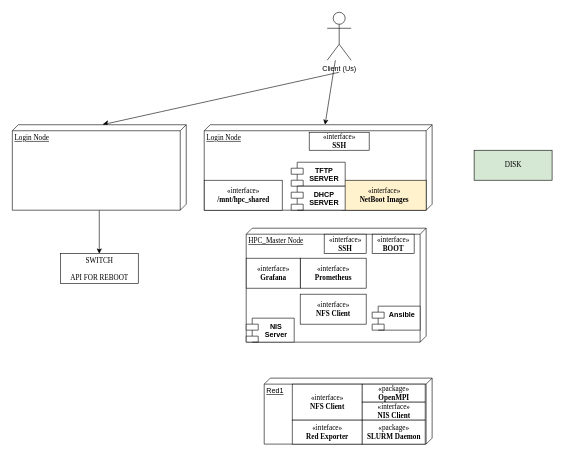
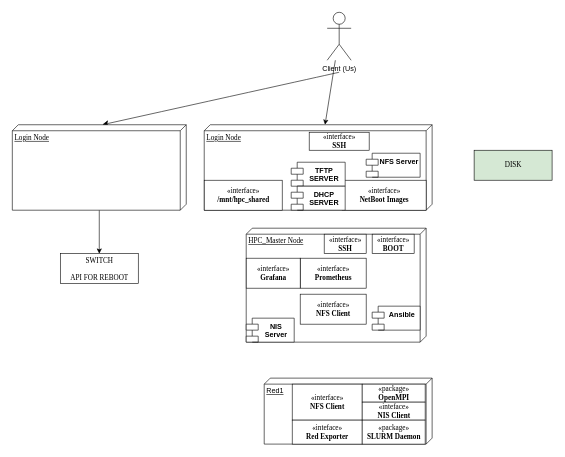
none -> (393, 165)
(384, 195) -> (384, 195)
(394, 411) -> (394, 411)
